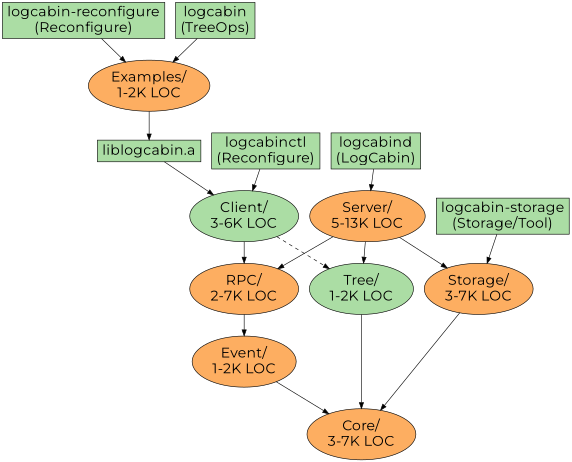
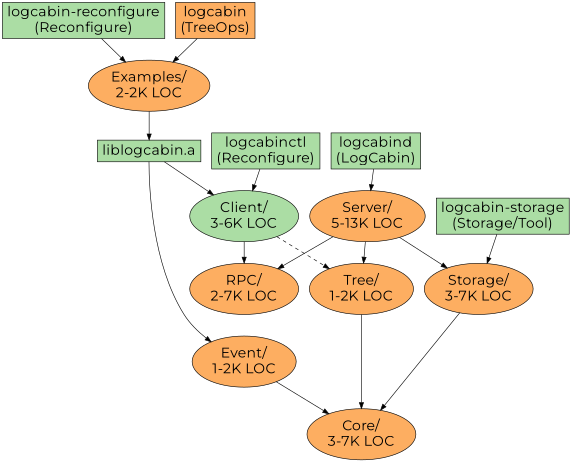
(215, 20) -> (215, 20)
(149, 86) -> (149, 86)
(361, 289) -> (361, 289)
(244, 322) -> (160, 256)
